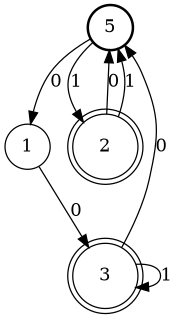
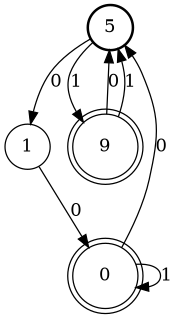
(105, 147) -> (105, 147)
(105, 276) -> (105, 276)
